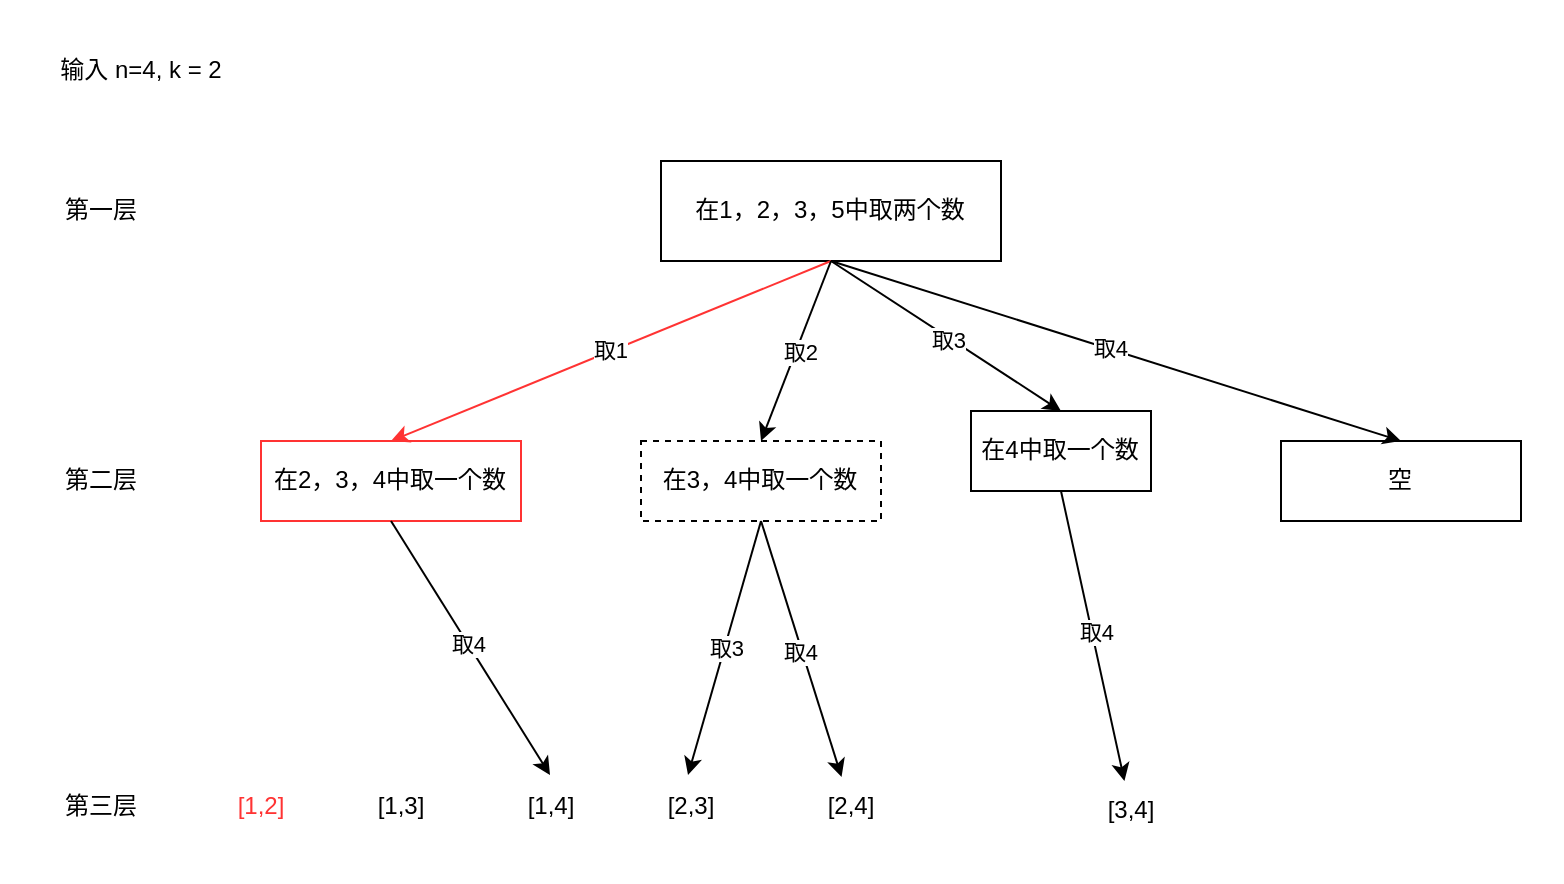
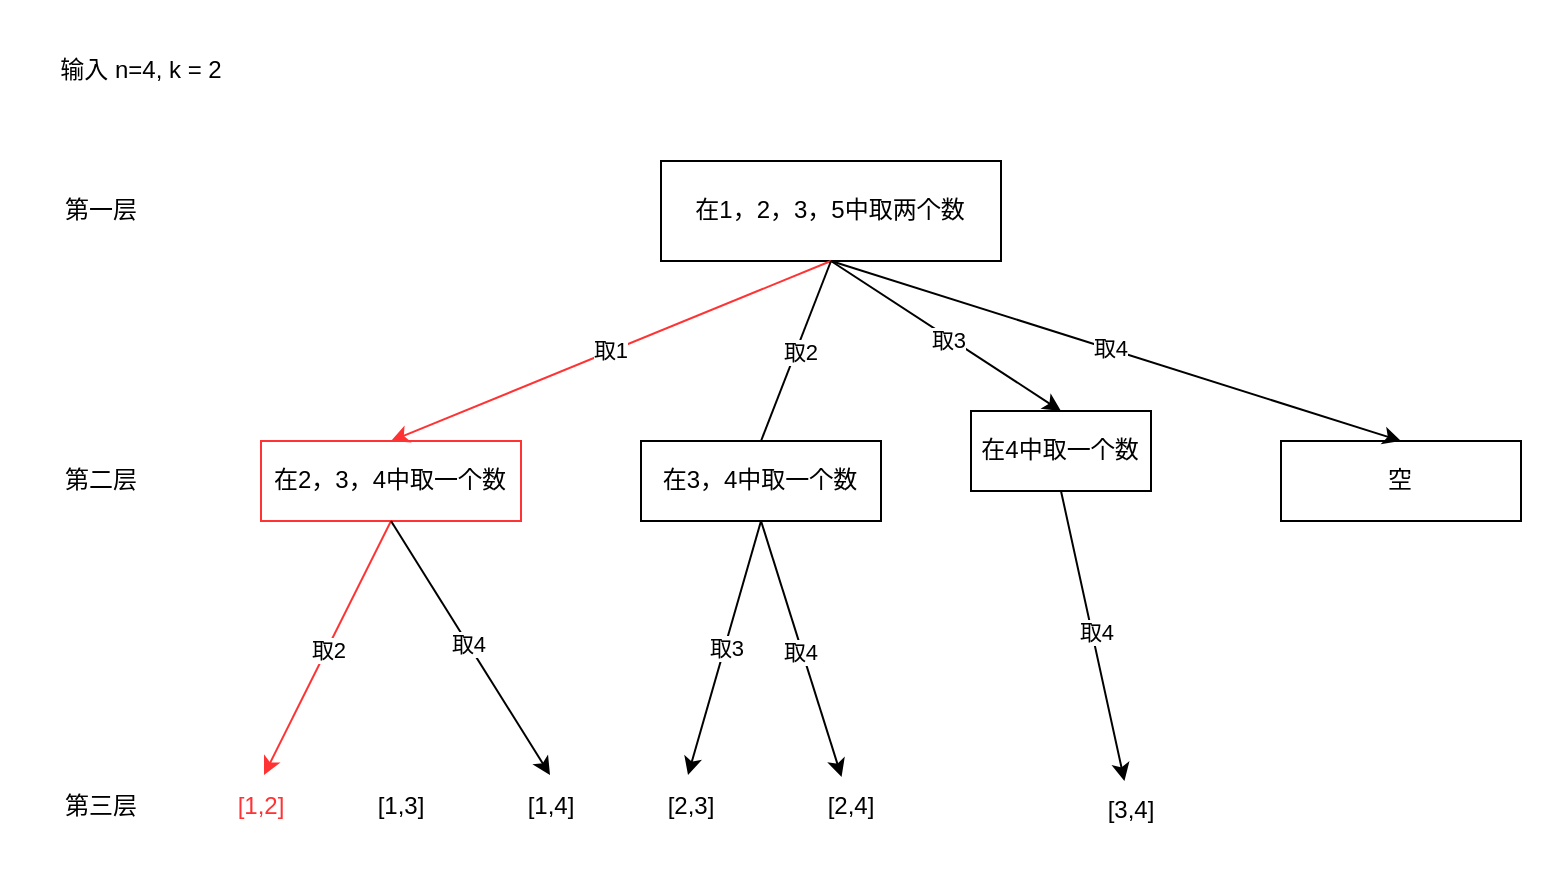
(766, 427) -> (764, 434)
(761, 481) -> (761, 481)
none -> (331, 642)
